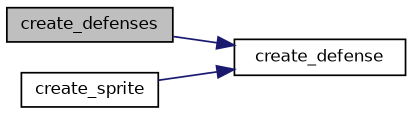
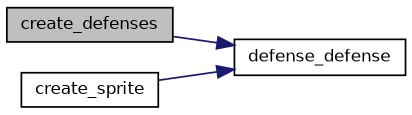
(320, 57) -> (320, 57)
